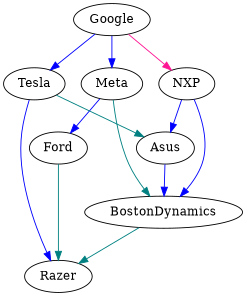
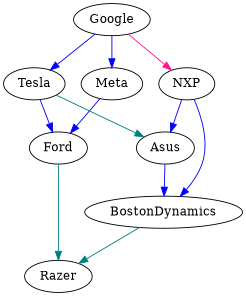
(122, 147) -> none
(23, 177) -> (45, 112)
